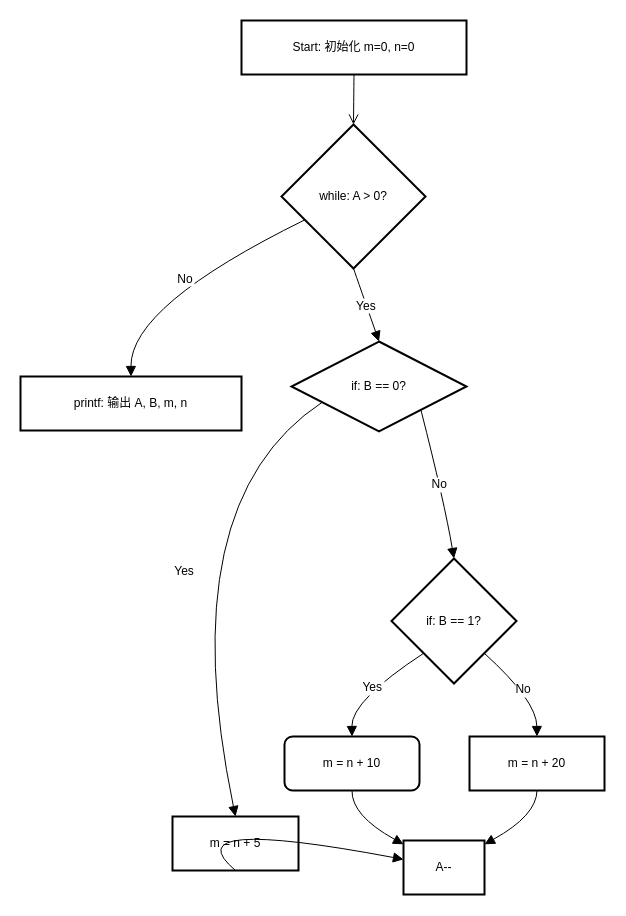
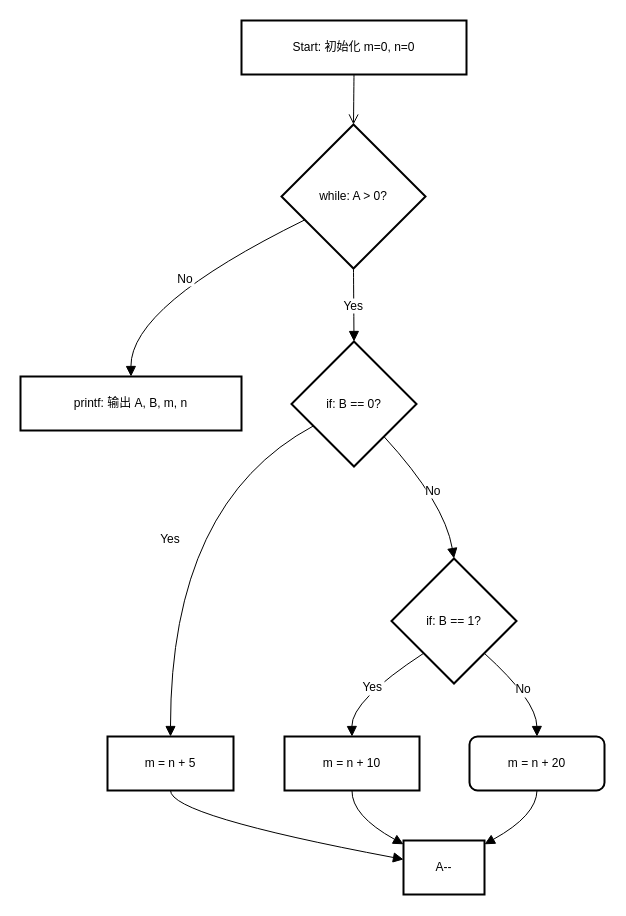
(379, 387) -> (354, 404)
(352, 764) -> (352, 764)
(537, 764) -> (537, 764)
(236, 844) -> (171, 764)
